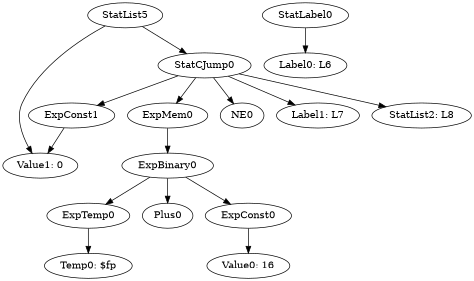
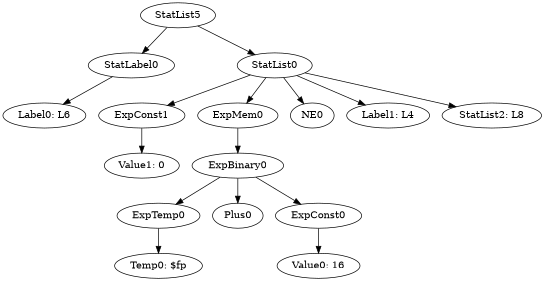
(205, 65) -> (275, 65)
(41, 75) -> (157, 38)
(318, 116) -> (388, 116)
